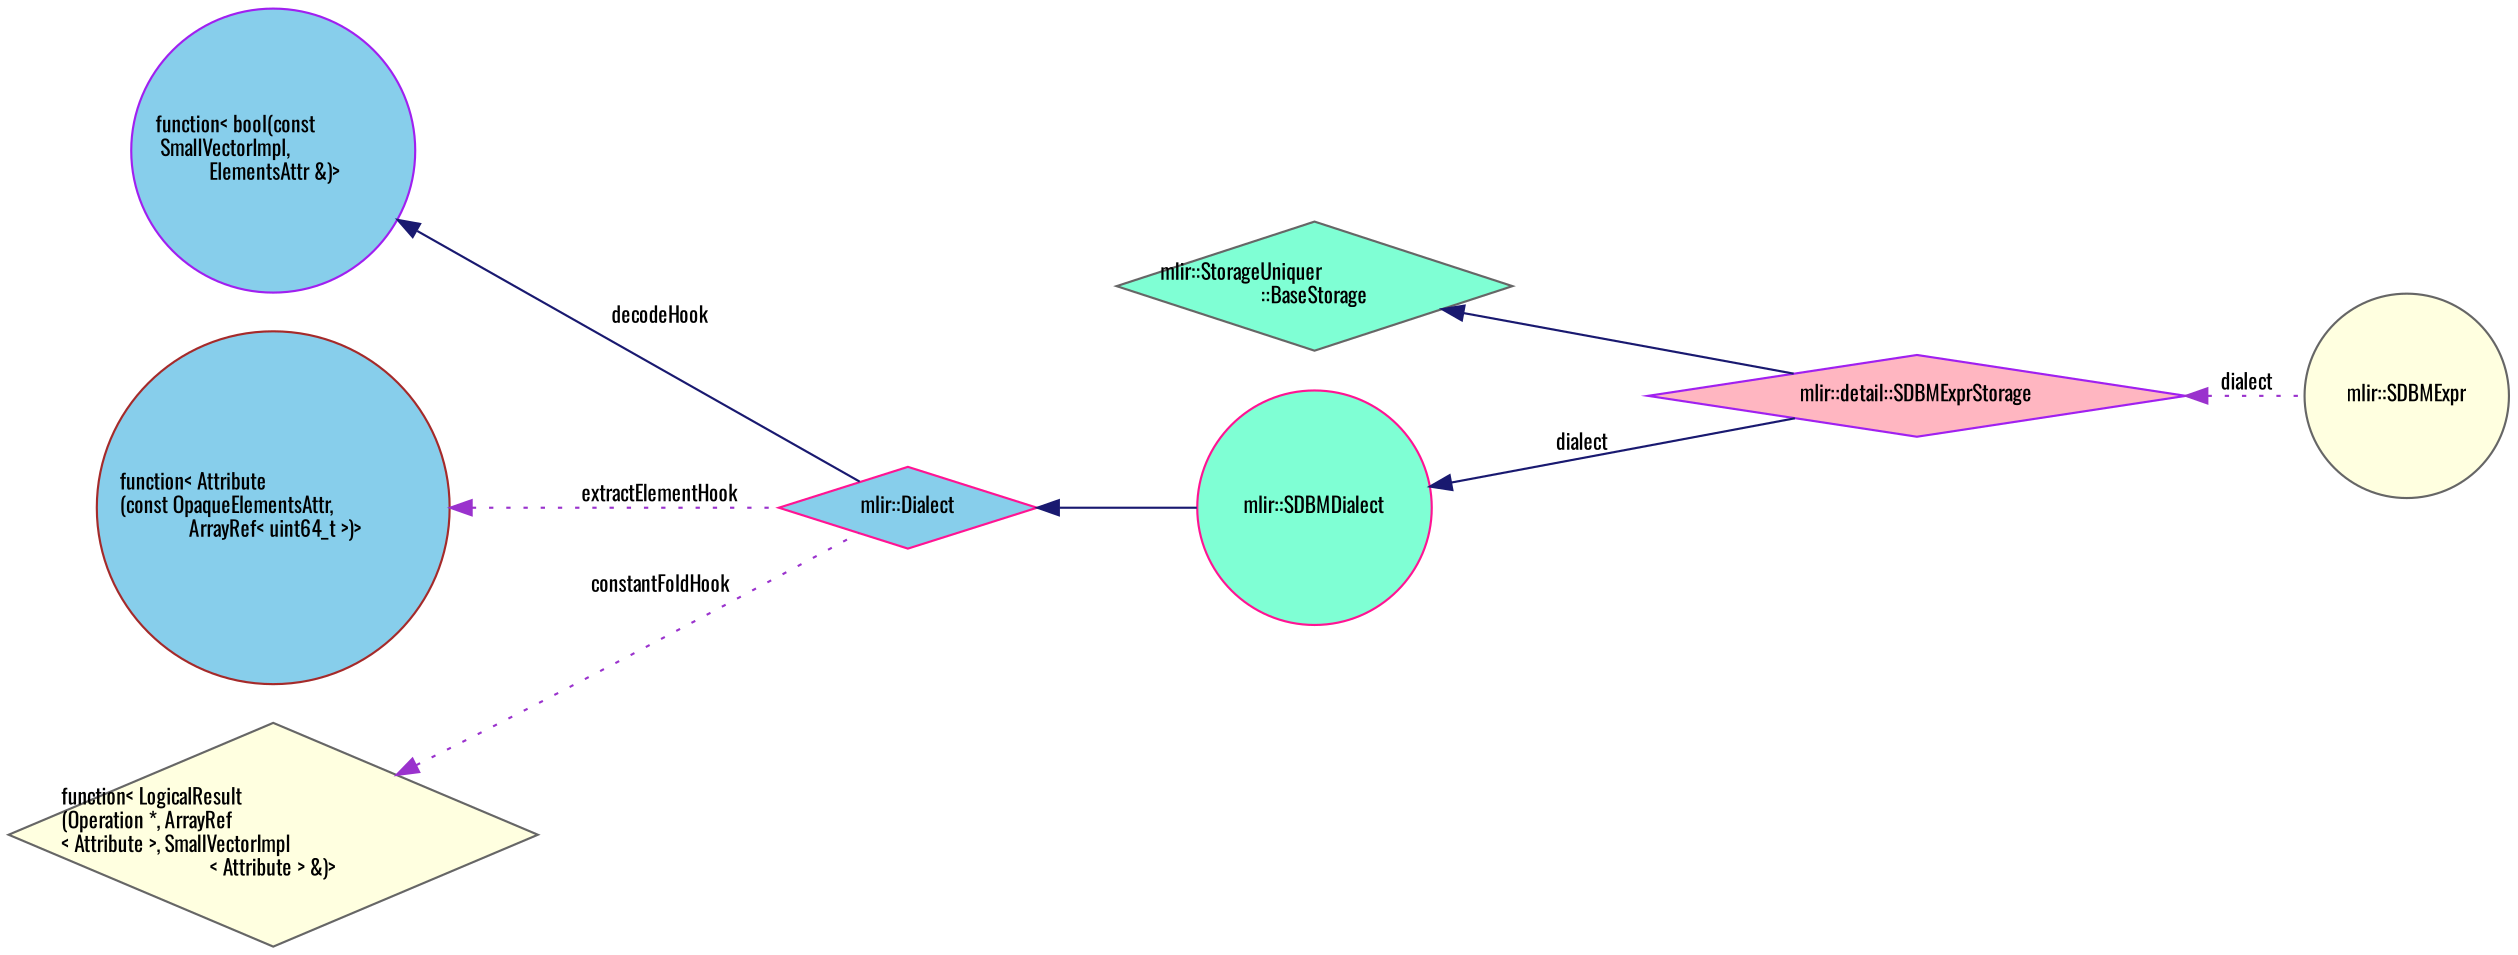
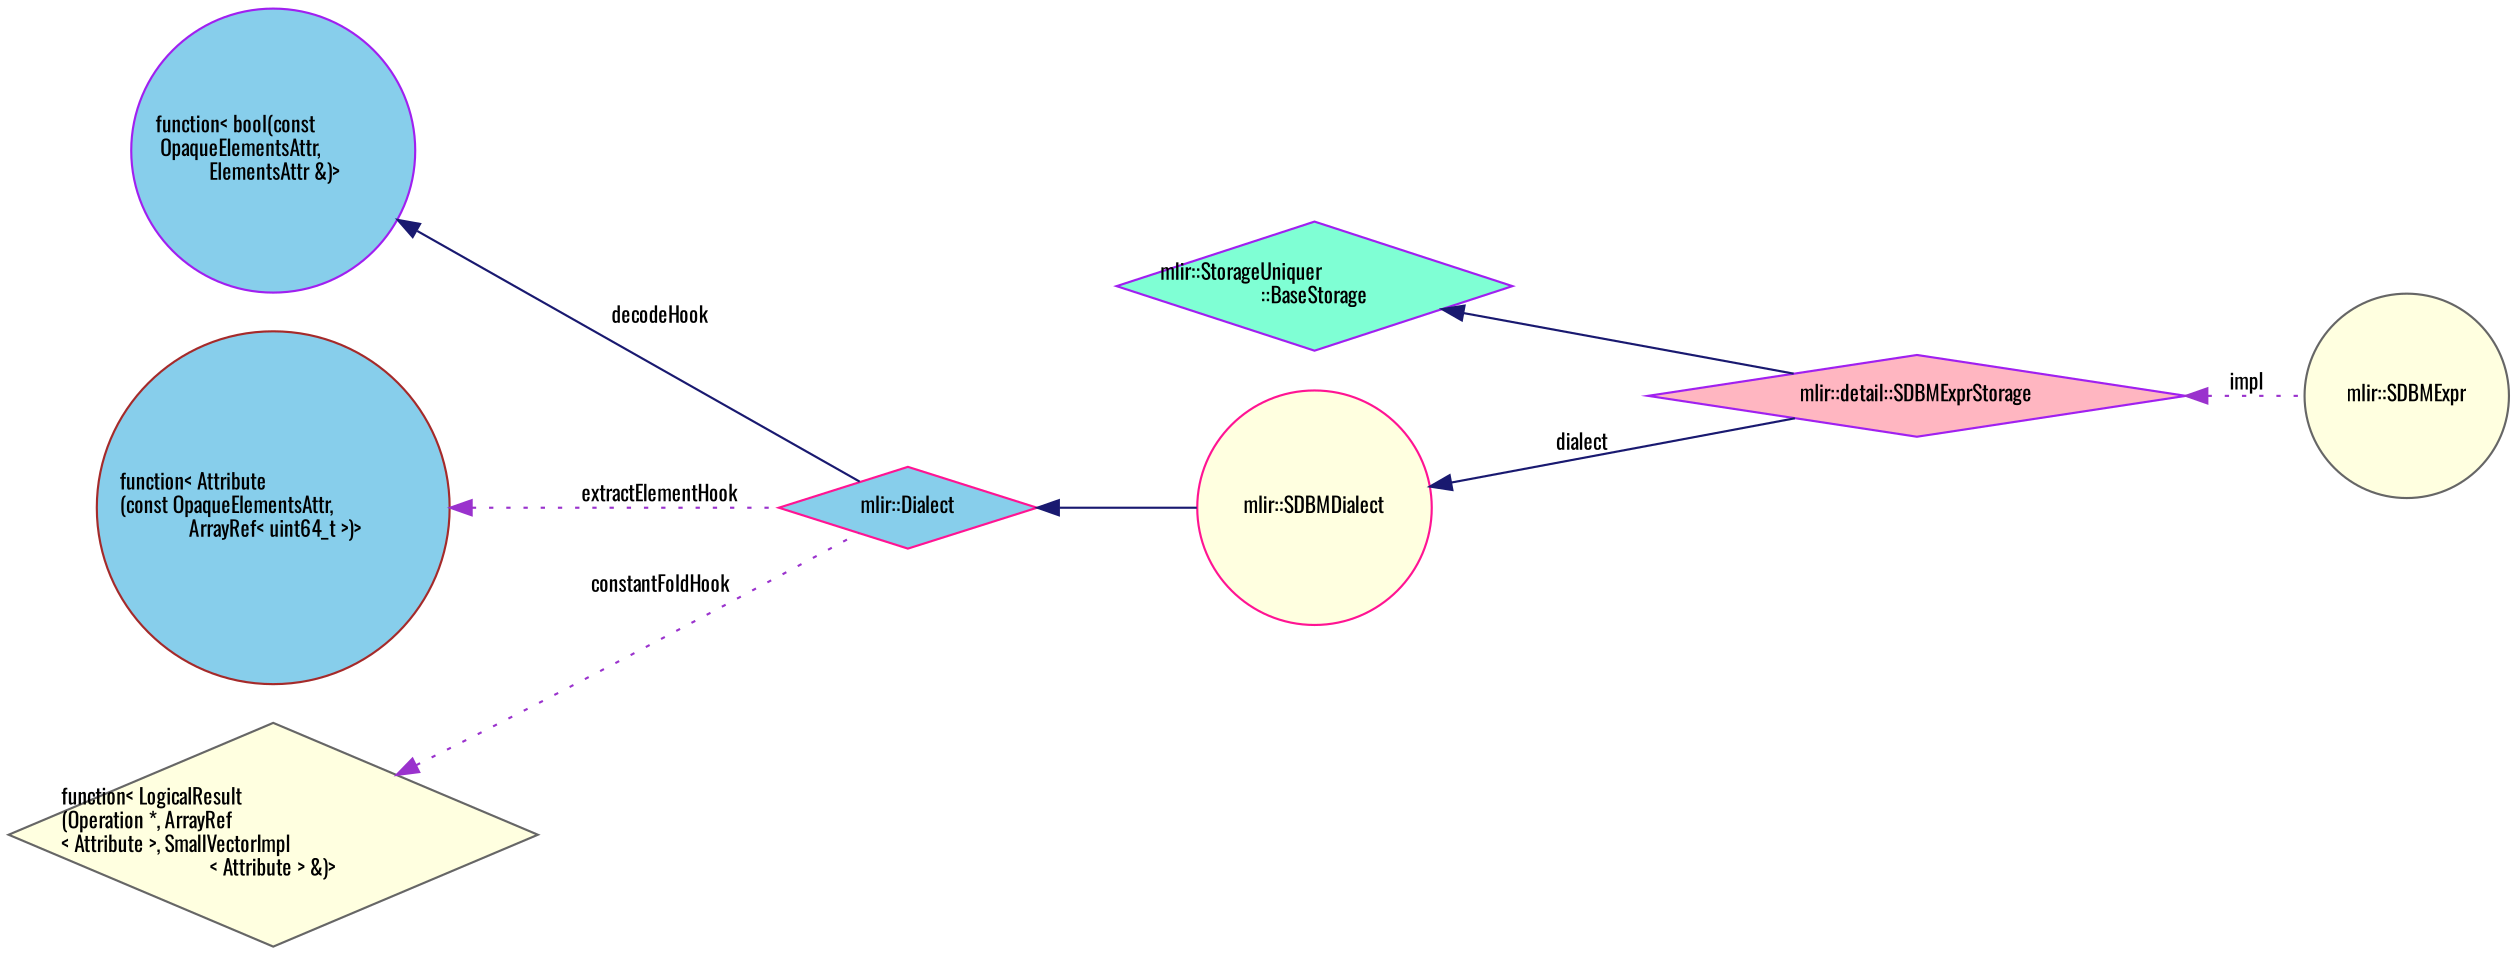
(273, 151) -> (273, 151)
(1314, 286) -> (1314, 286)
(2245, 384) -> (2245, 384)
(1314, 508) -> (1314, 508)
